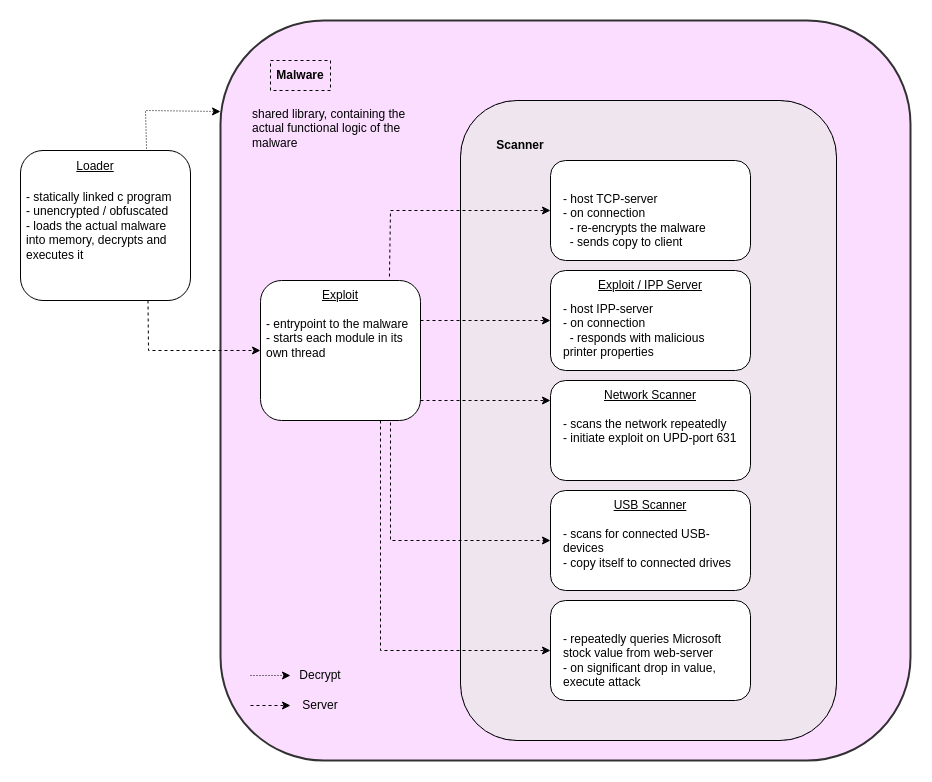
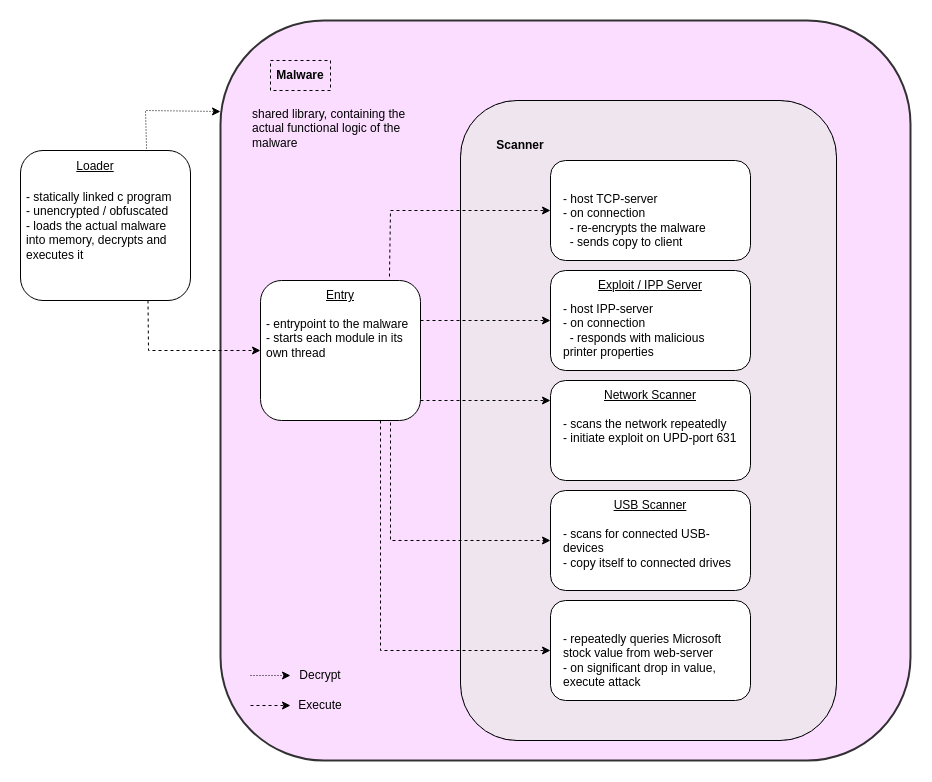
(341, 296) -> (341, 296)
(321, 706) -> (321, 706)
